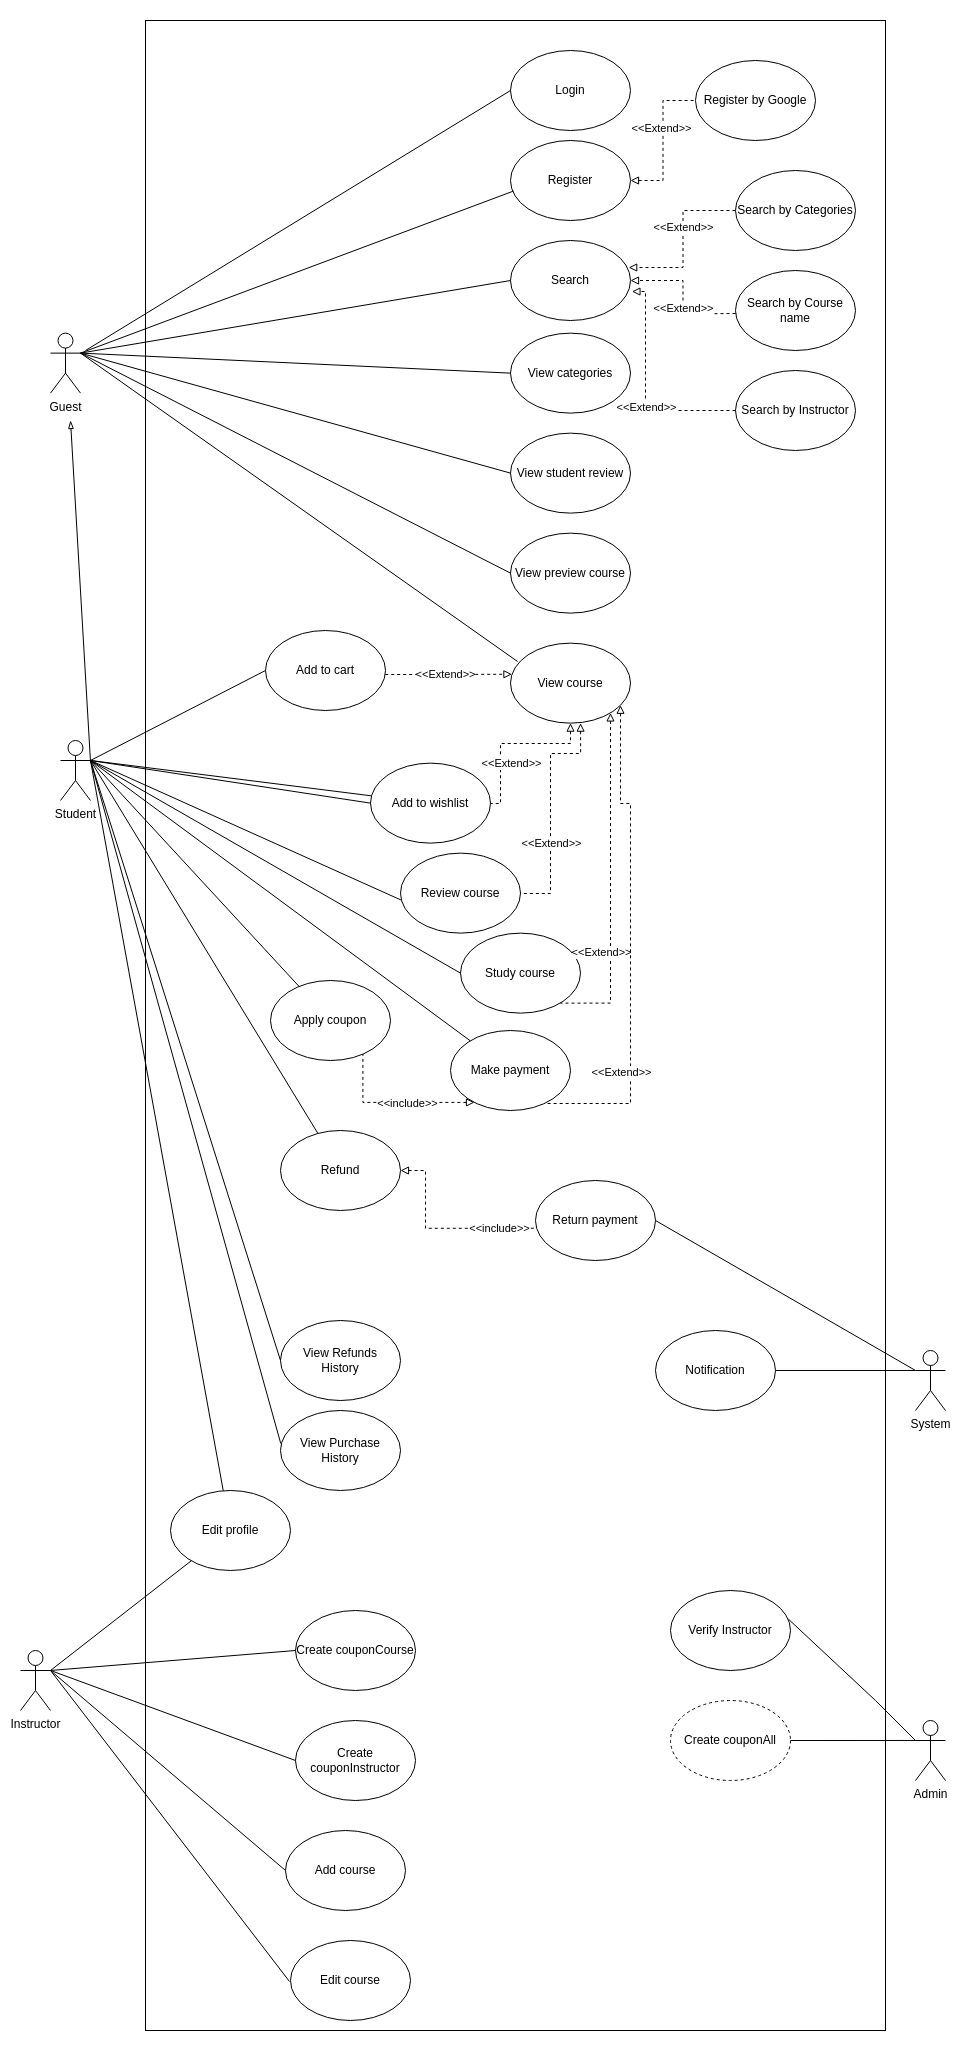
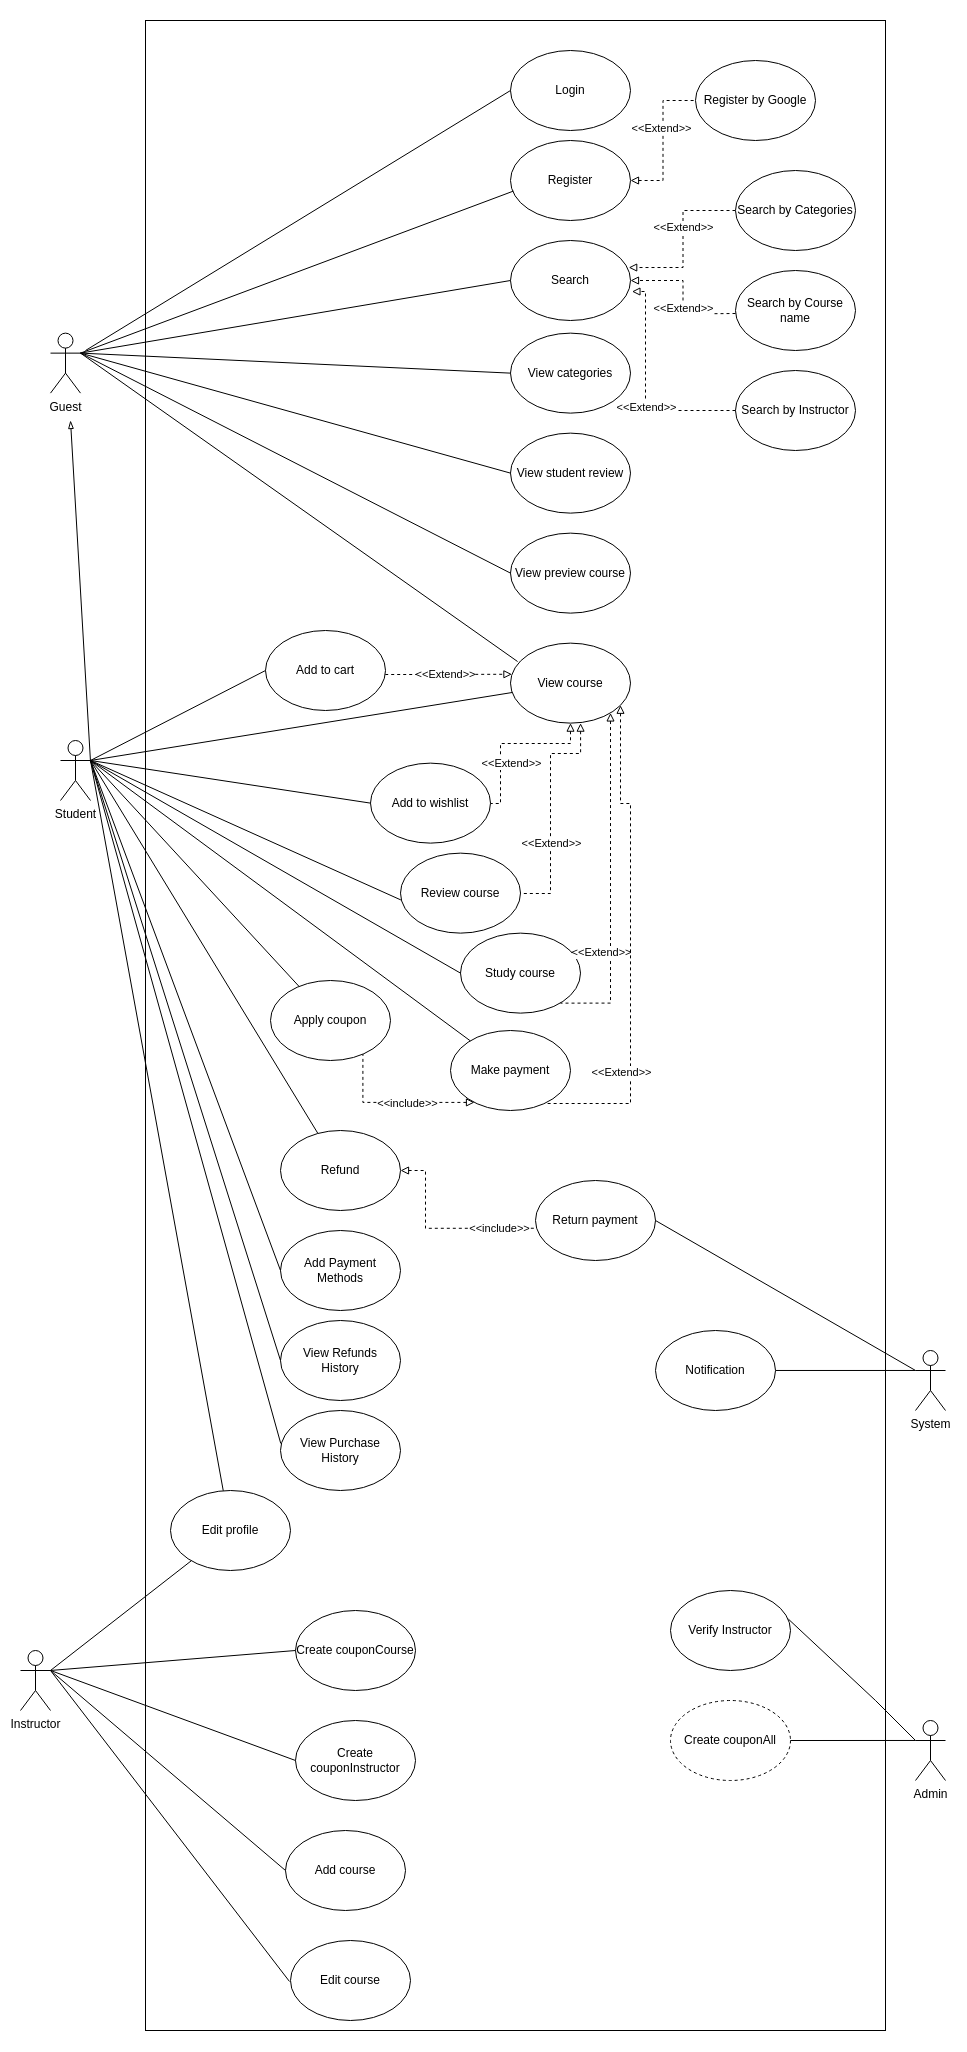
(250, 781) -> (305, 726)
none -> (189, 1024)
none -> (341, 1271)
